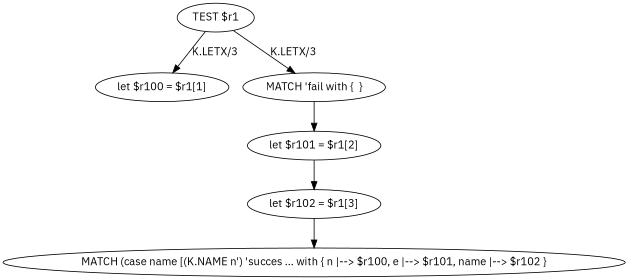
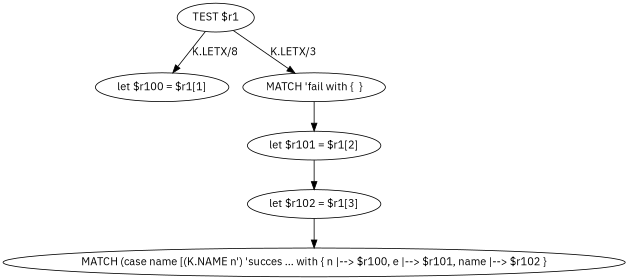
(215, 52) -> (215, 52)
